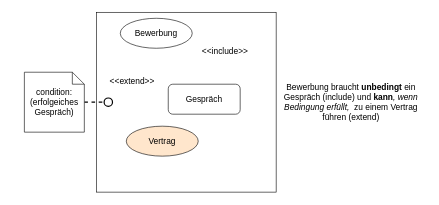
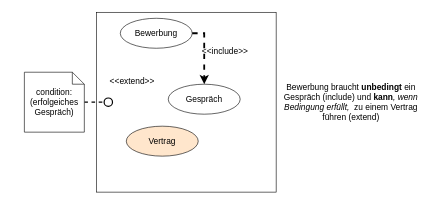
none -> (204, 49)
(204, 99) -> (204, 99)
